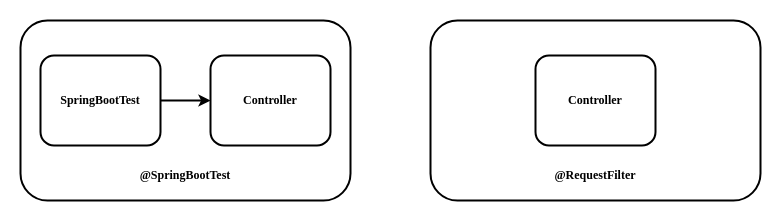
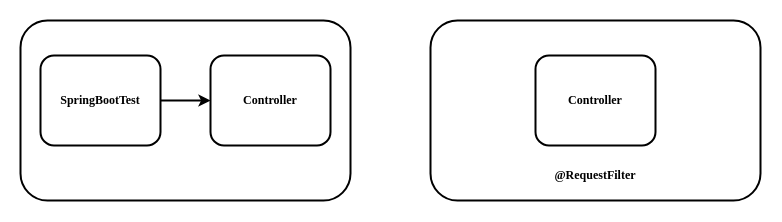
(186, 176) -> none
